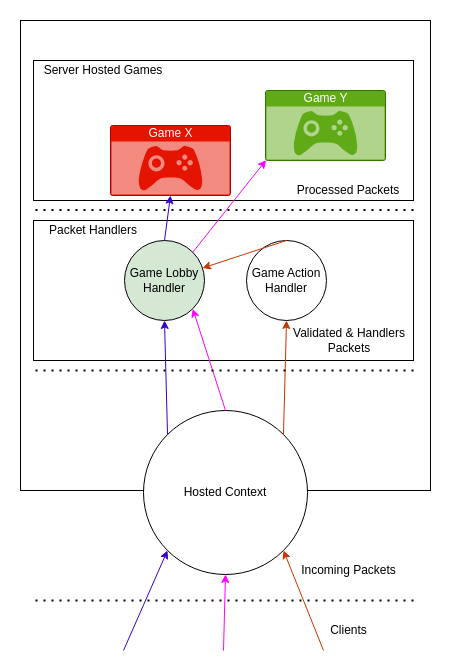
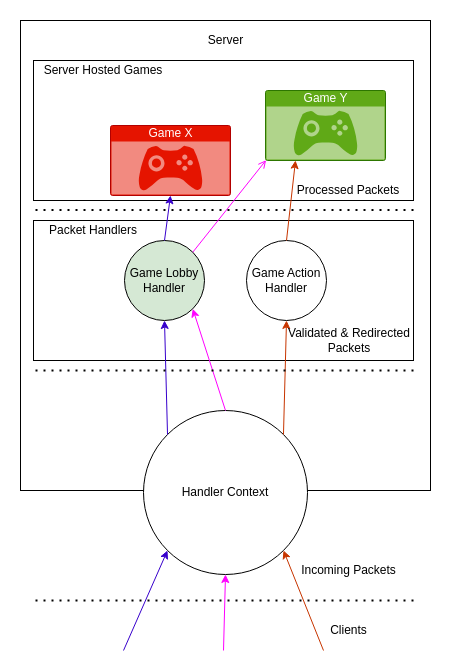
none -> (226, 41)
(261, 167) -> (262, 165)
(248, 253) -> (291, 204)
(350, 341) -> (350, 341)
(226, 493) -> (226, 493)
